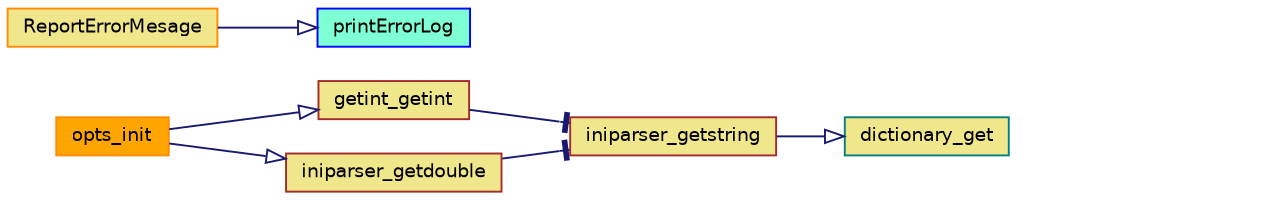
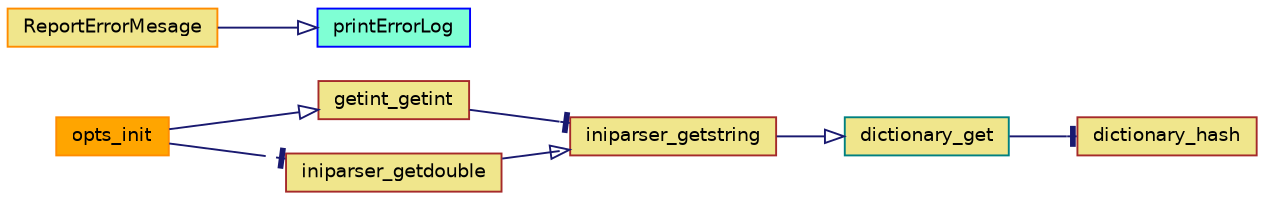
none -> (1167, 136)
(217, 150) -> (217, 150)
(531, 155) -> (531, 155)
